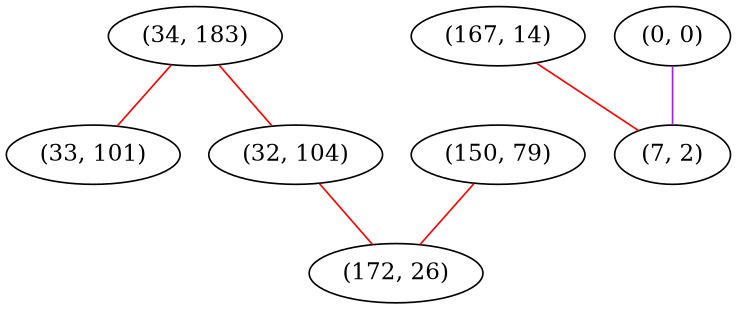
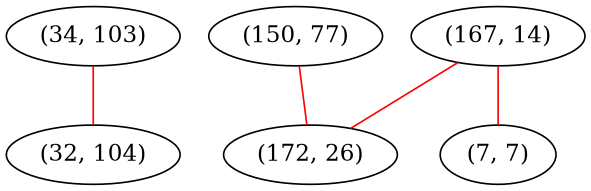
(195, 36) -> (93, 36)
(673, 36) -> none
(93, 155) -> none
(498, 155) -> (296, 36)
(673, 155) -> (498, 155)
(346, 214) -> (404, 95)
